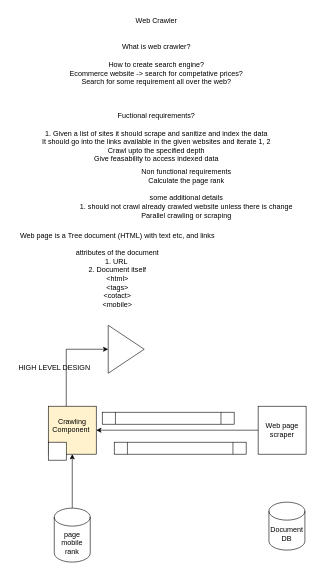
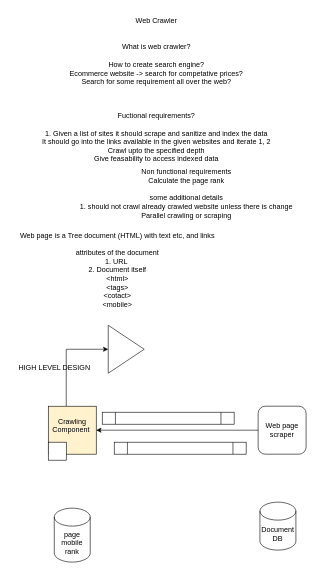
(282, 431) -> (282, 431)
(72, 459) -> none
(287, 527) -> (278, 527)
